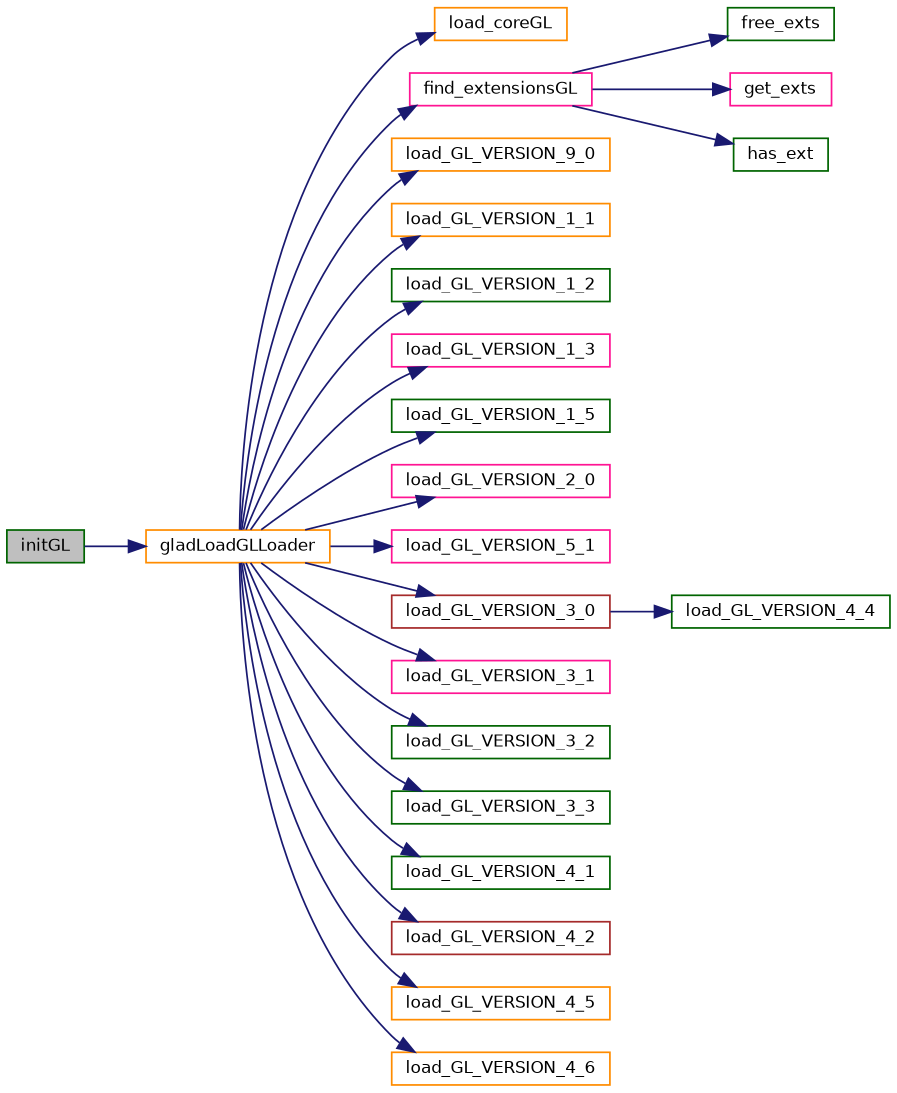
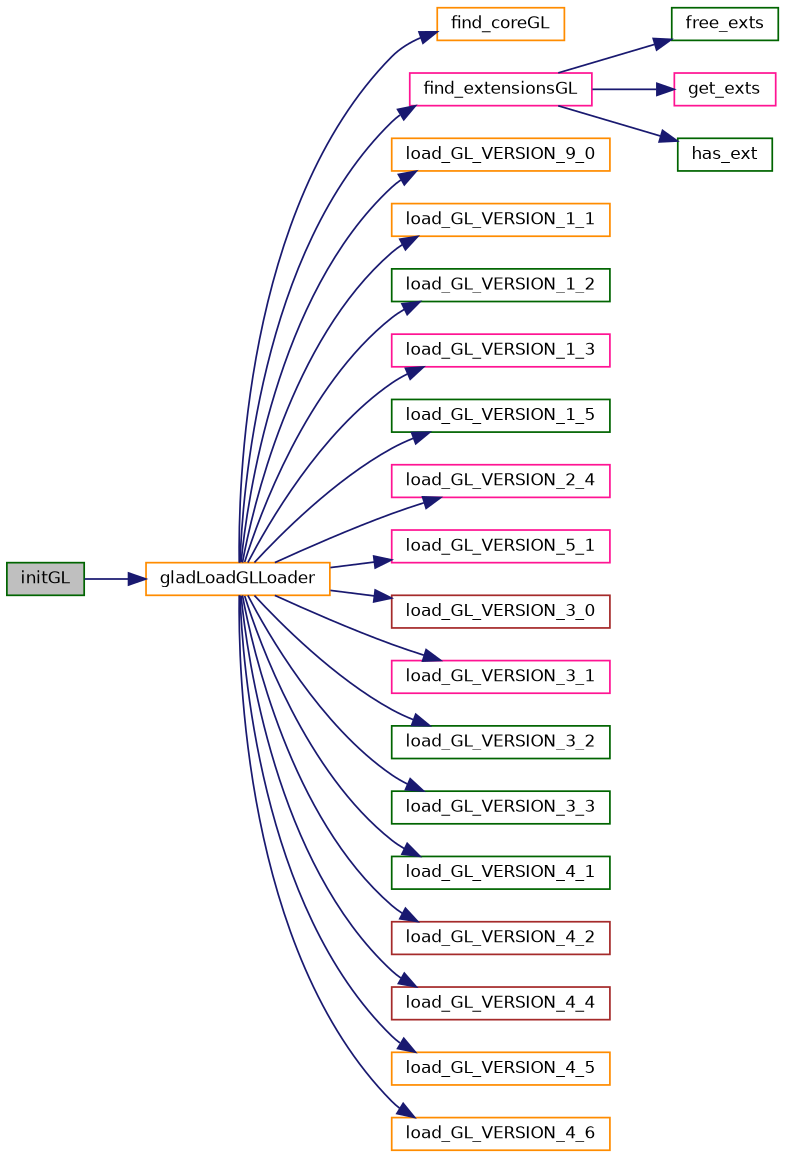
(501, 24) -> (501, 24)
(501, 481) -> (501, 481)
(632, 612) -> (288, 802)
(781, 612) -> (501, 1003)
